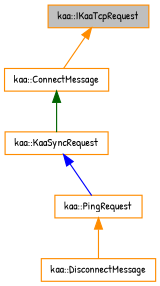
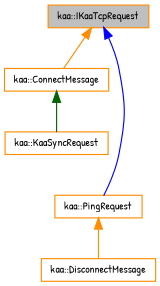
(81, 180) -> (124, 117)
